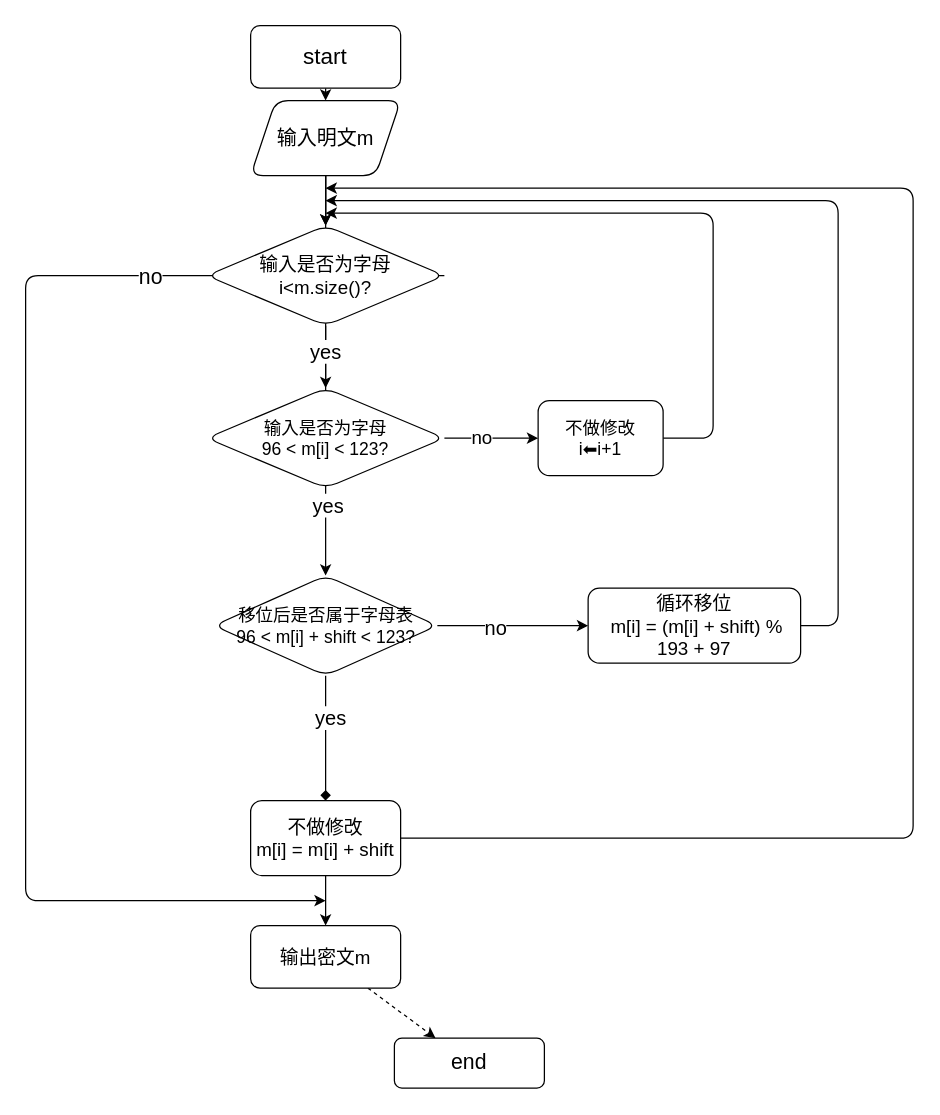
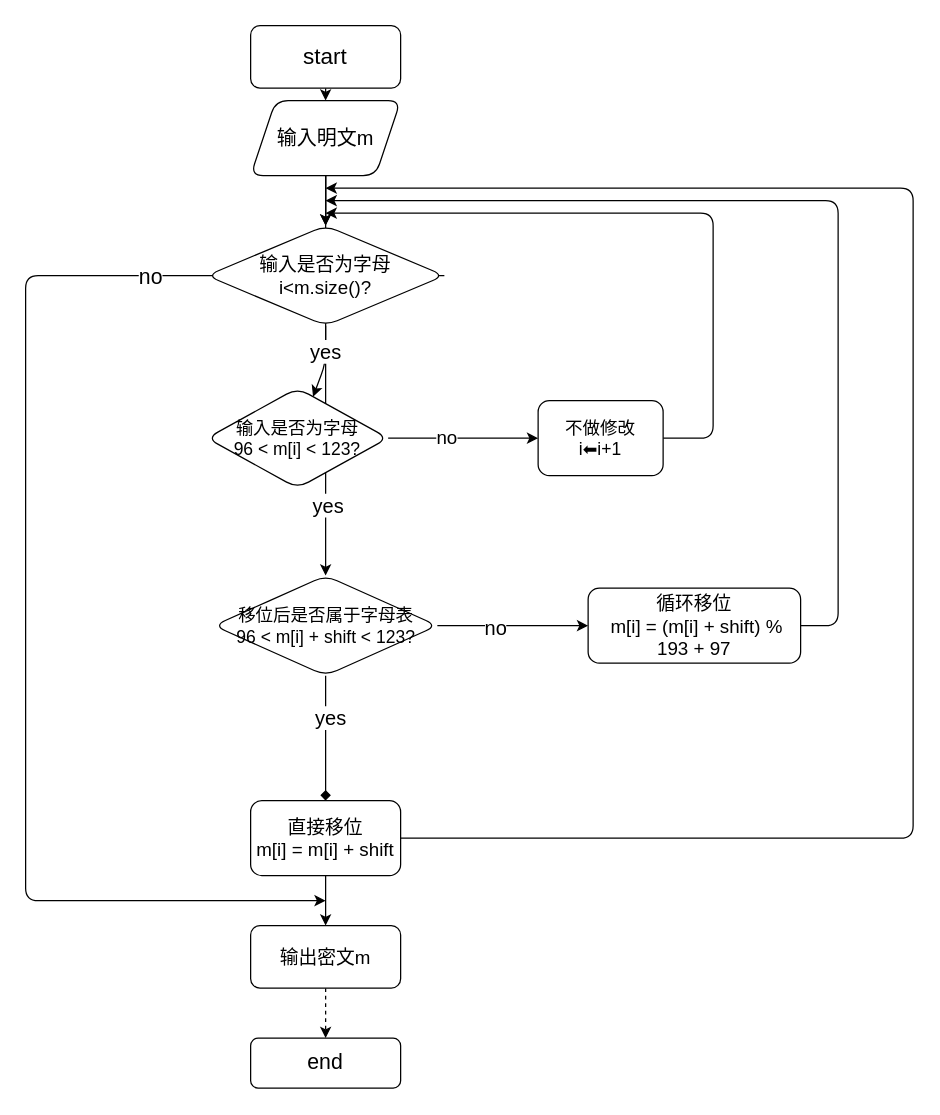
(326, 438) -> (298, 438)
(326, 838) -> (326, 838)
(469, 1063) -> (326, 1063)
